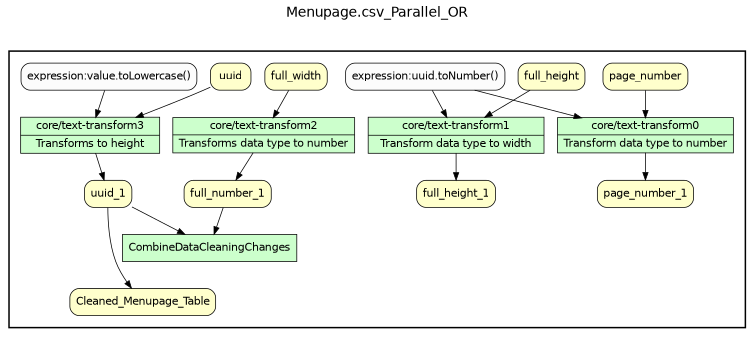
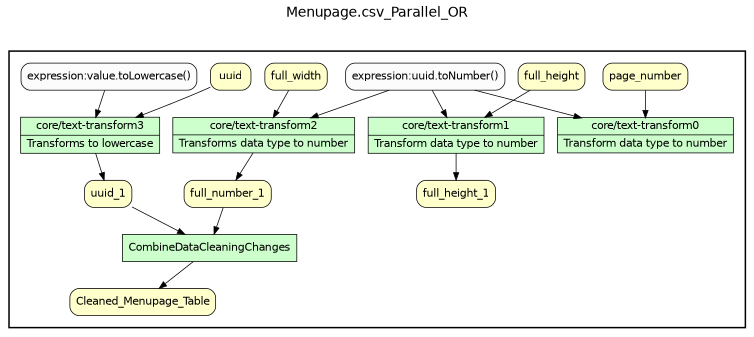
none -> (353, 103)
(90, 144) -> (90, 144)
(456, 144) -> (456, 144)
(645, 194) -> none
(112, 246) -> (179, 273)
